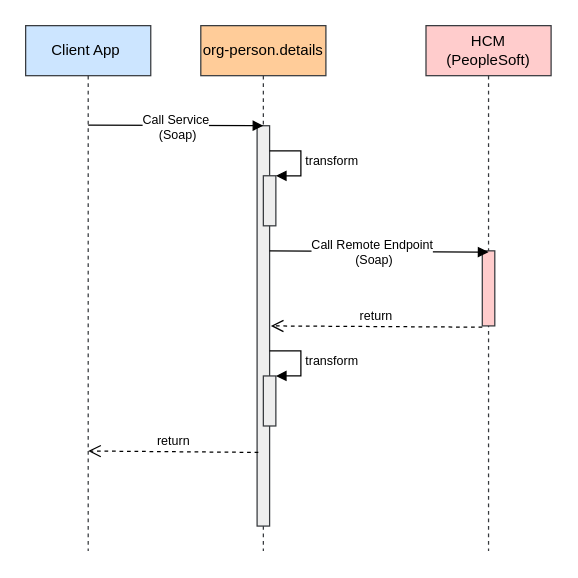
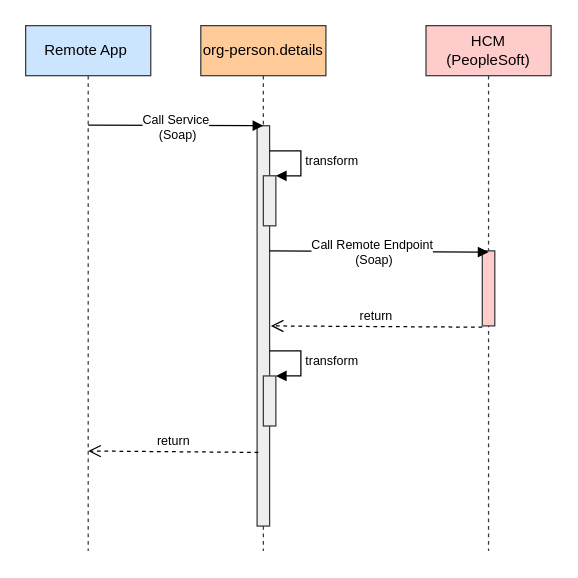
(88, 51) -> (88, 51)
